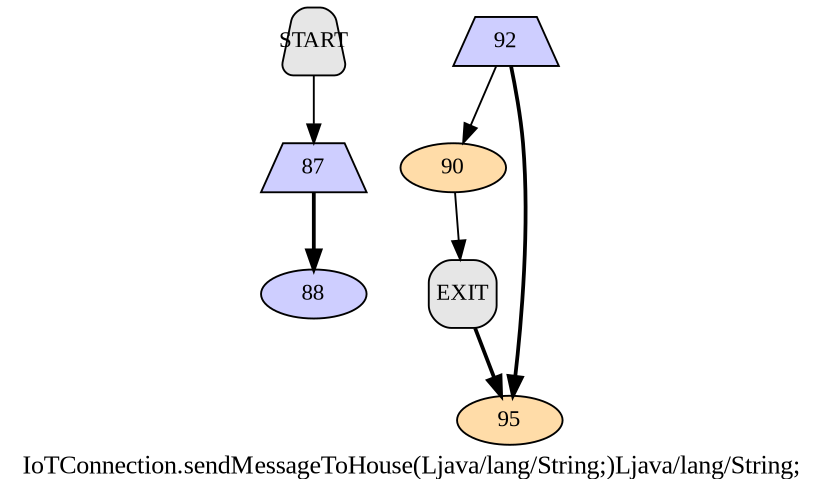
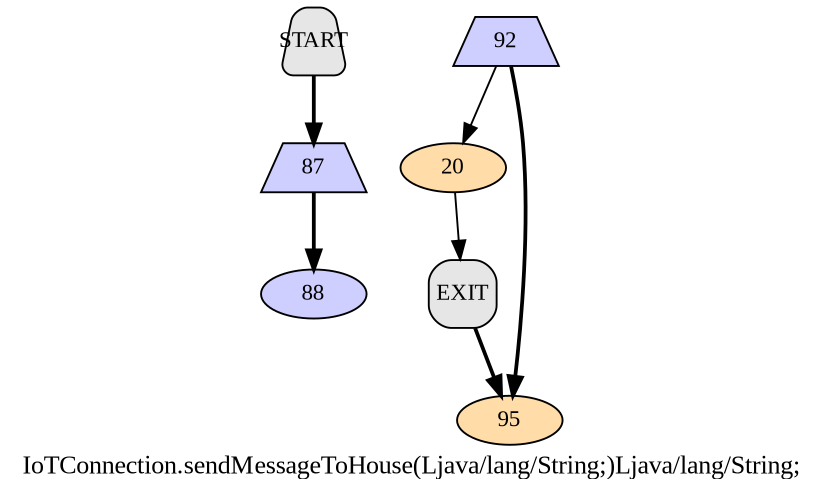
(314, 100) -> (314, 100)
(453, 168) -> (453, 168)
